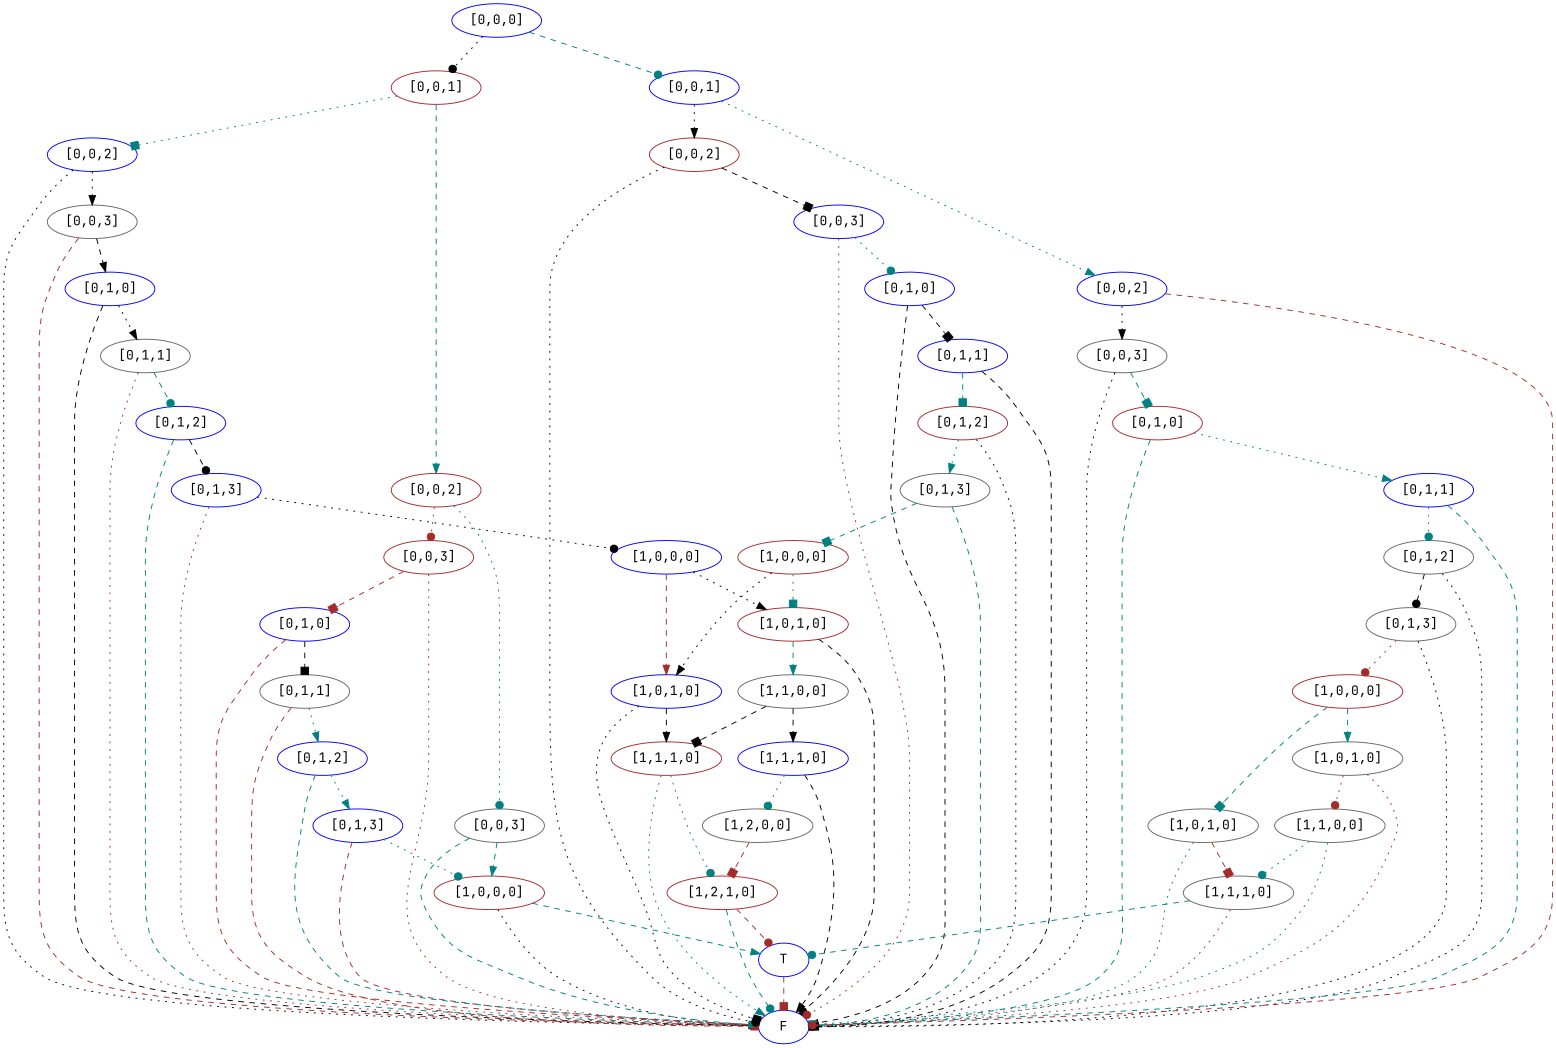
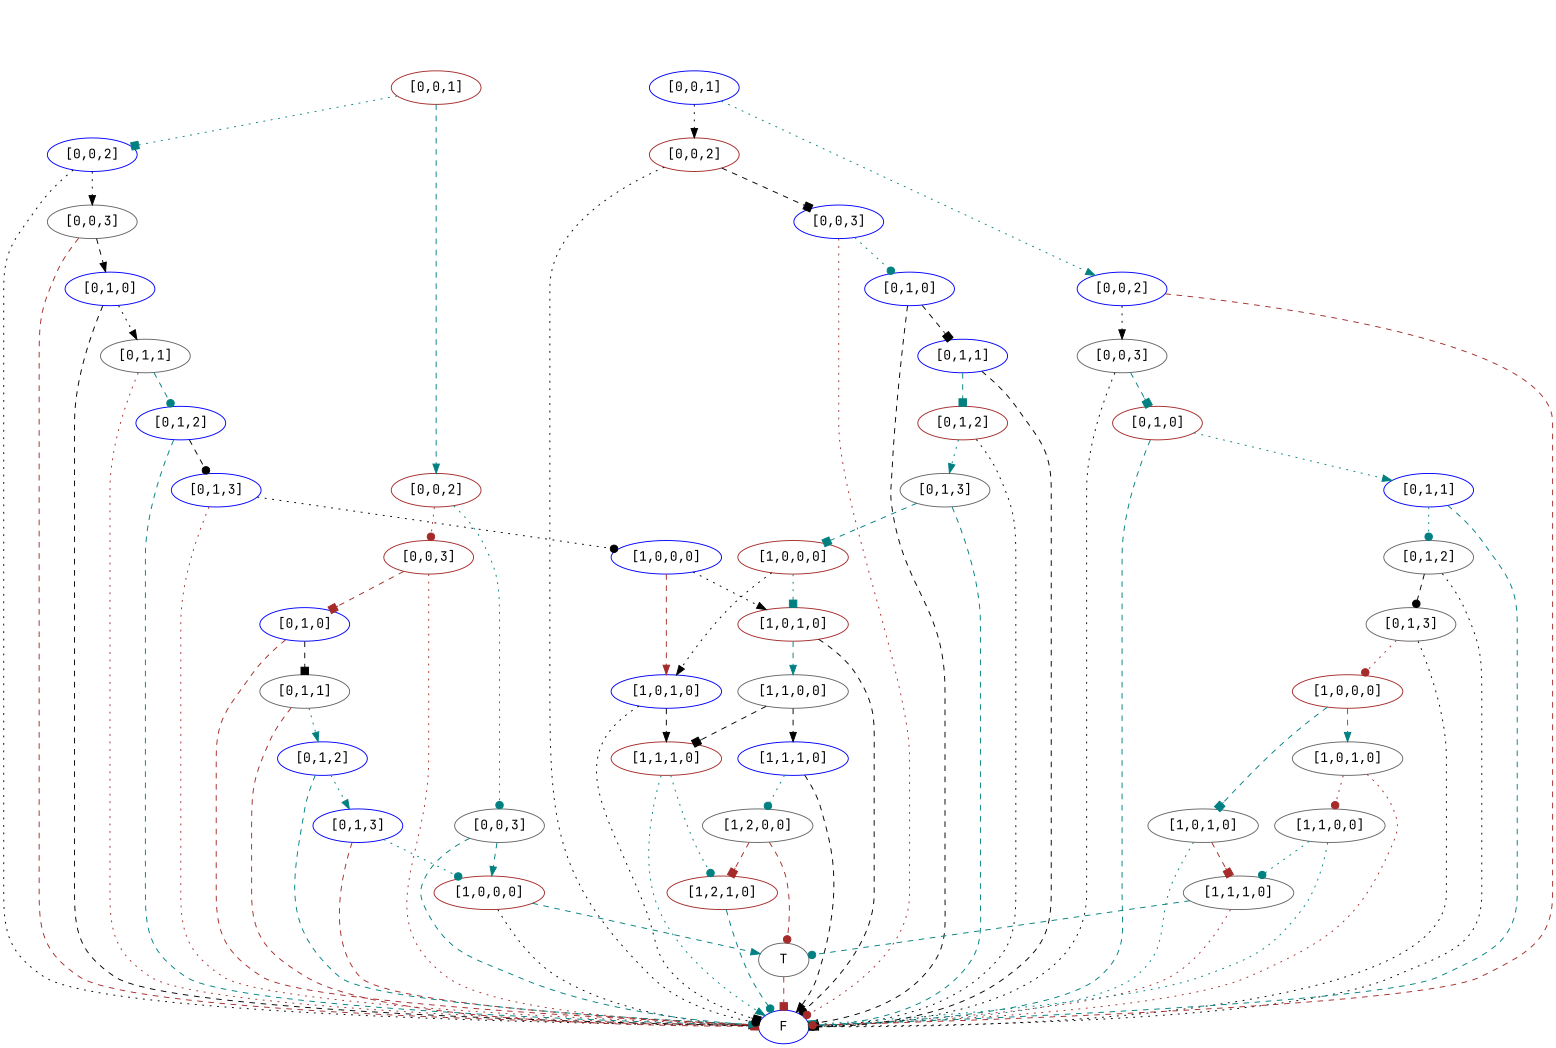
(497, 21) -> none
(751, 925) -> (788, 887)
(784, 960) -> (784, 960)
